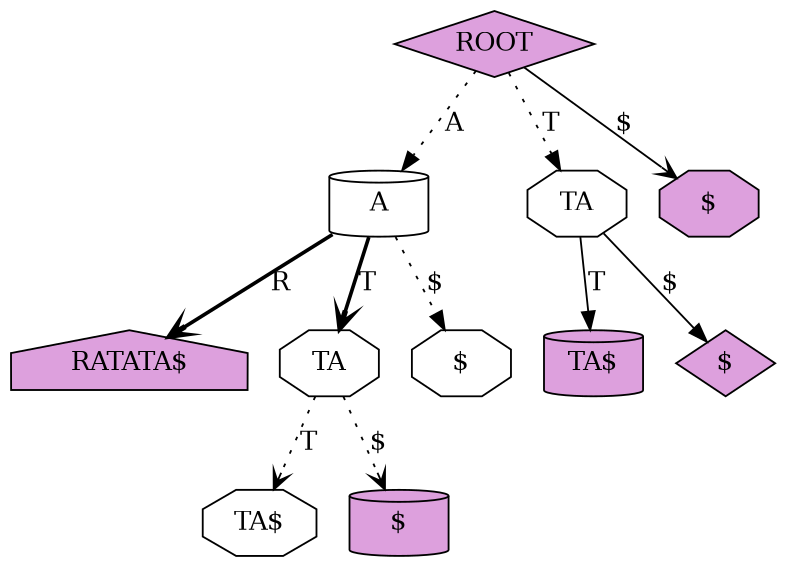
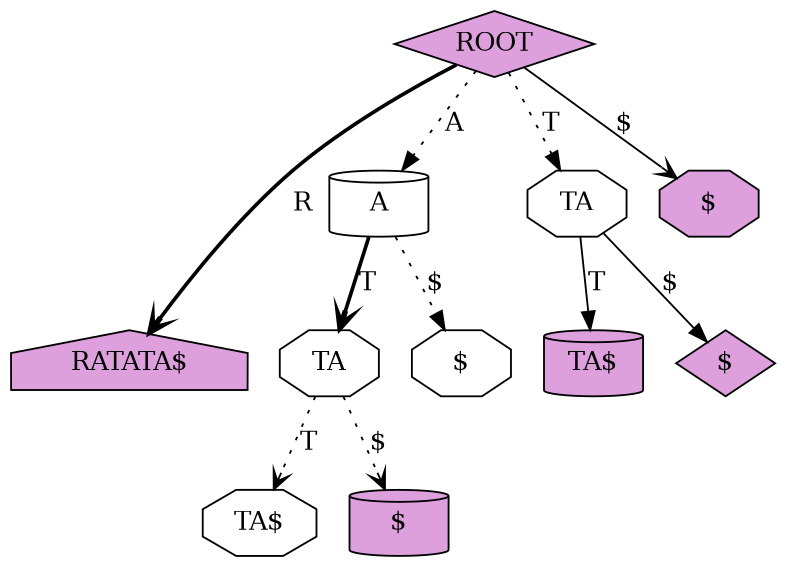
(258, 281) -> (291, 172)
